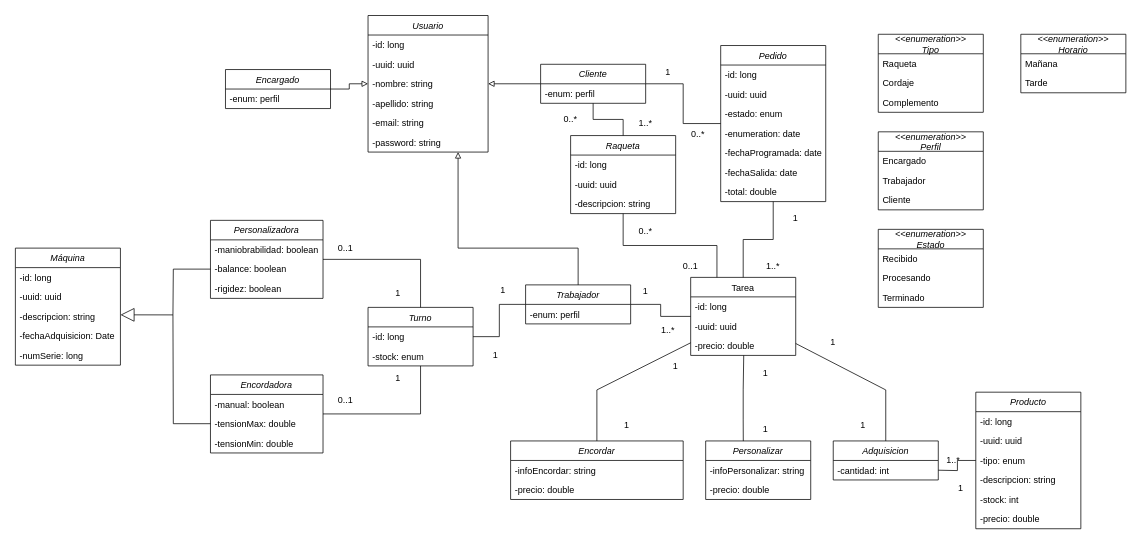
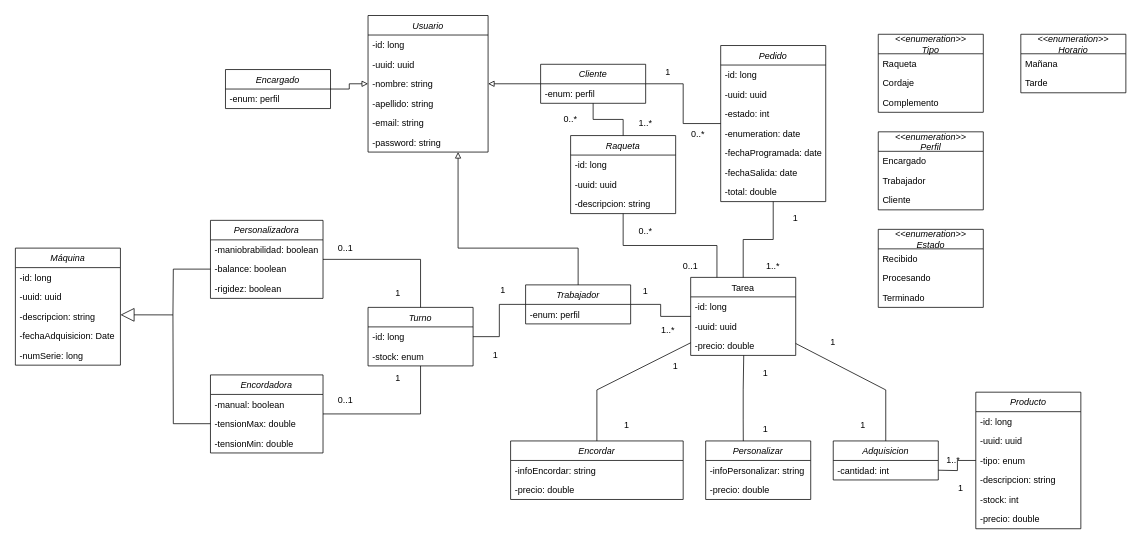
(755, 114) -> (751, 114)
